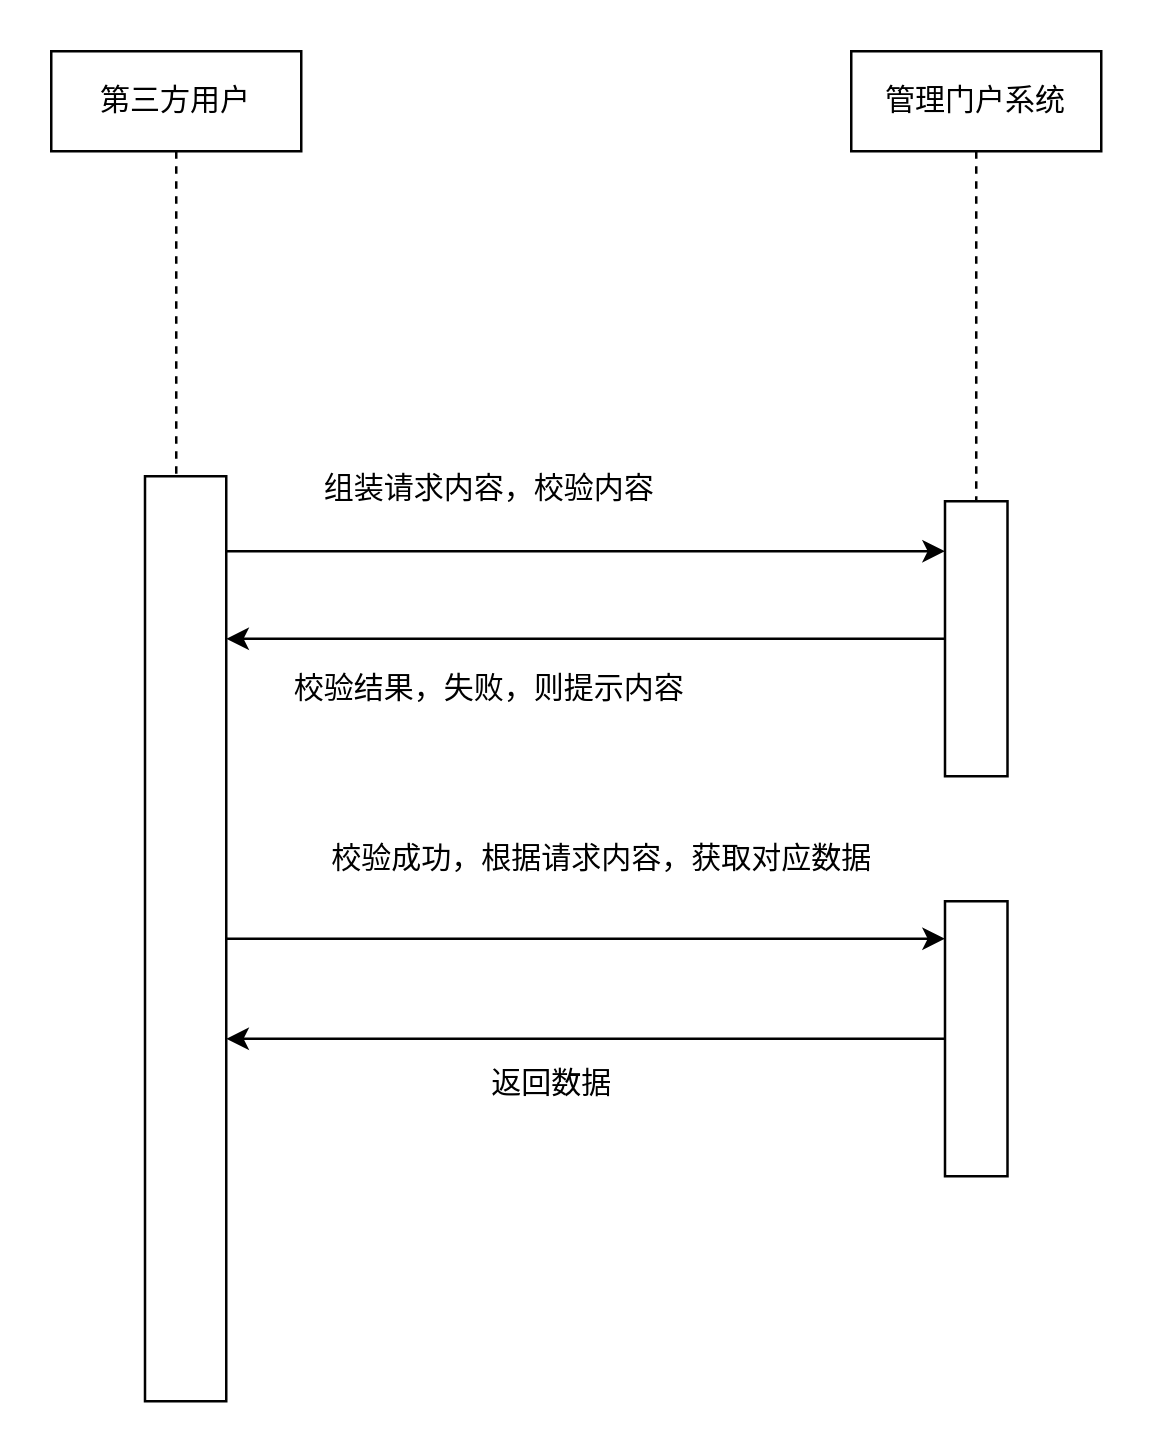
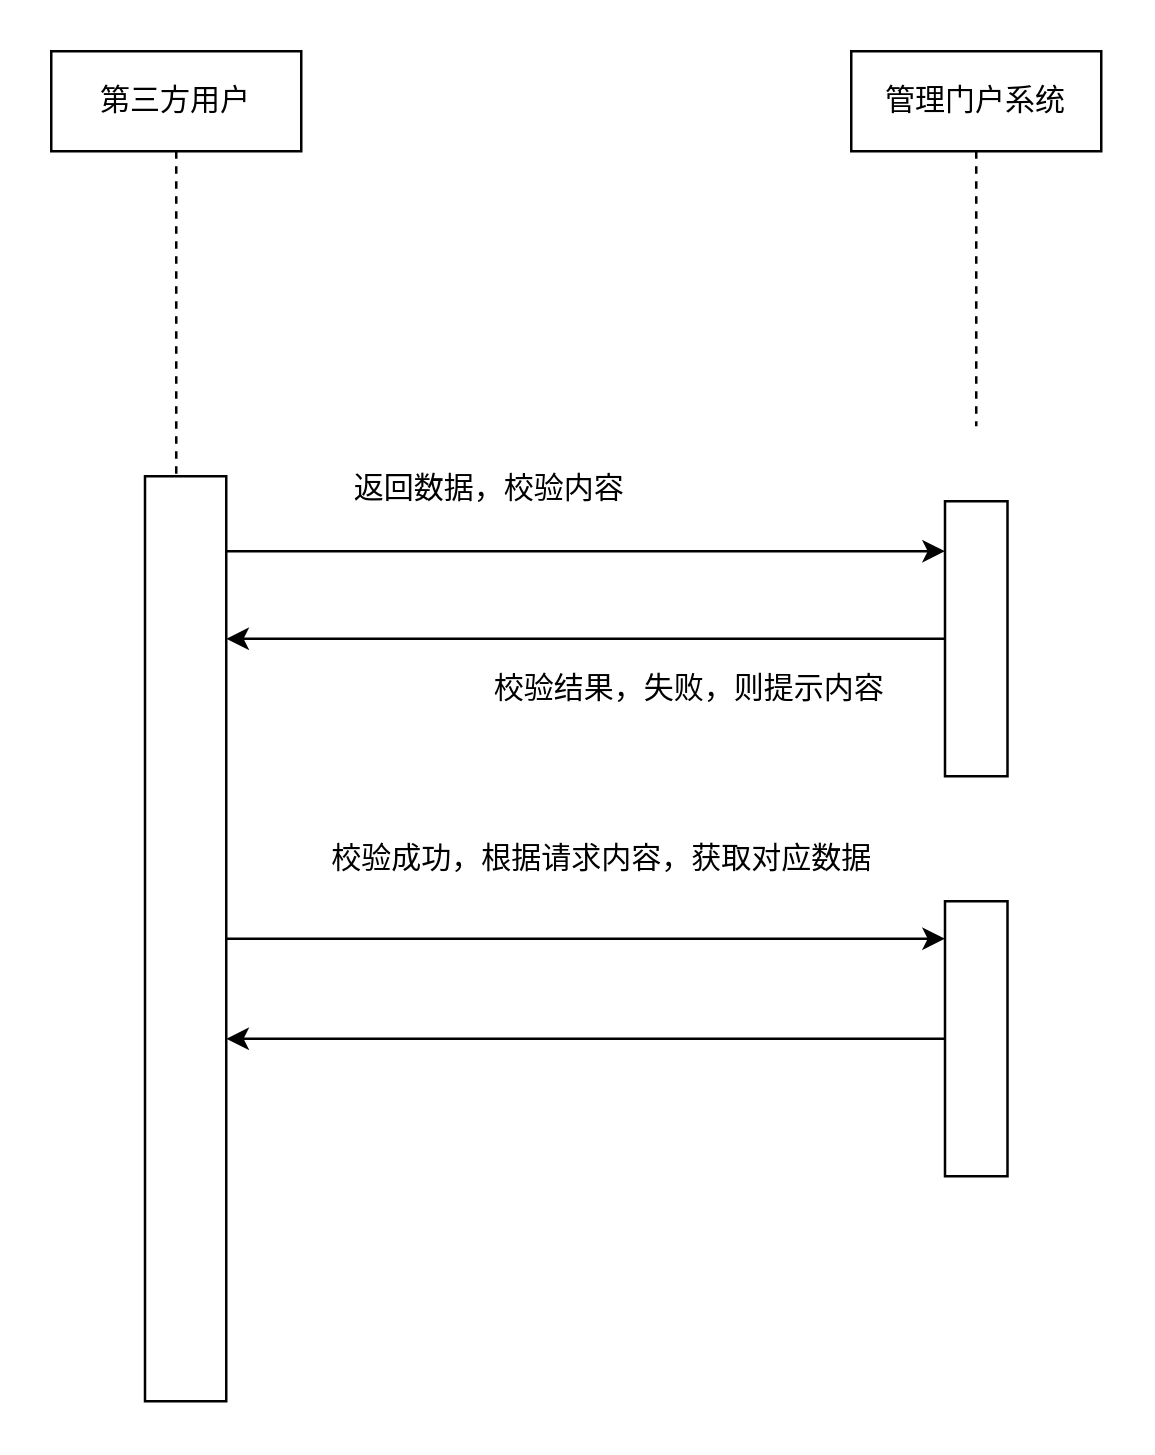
(976, 276) -> (976, 239)
(490, 489) -> (490, 489)
(489, 689) -> (689, 689)
(551, 1084) -> none
